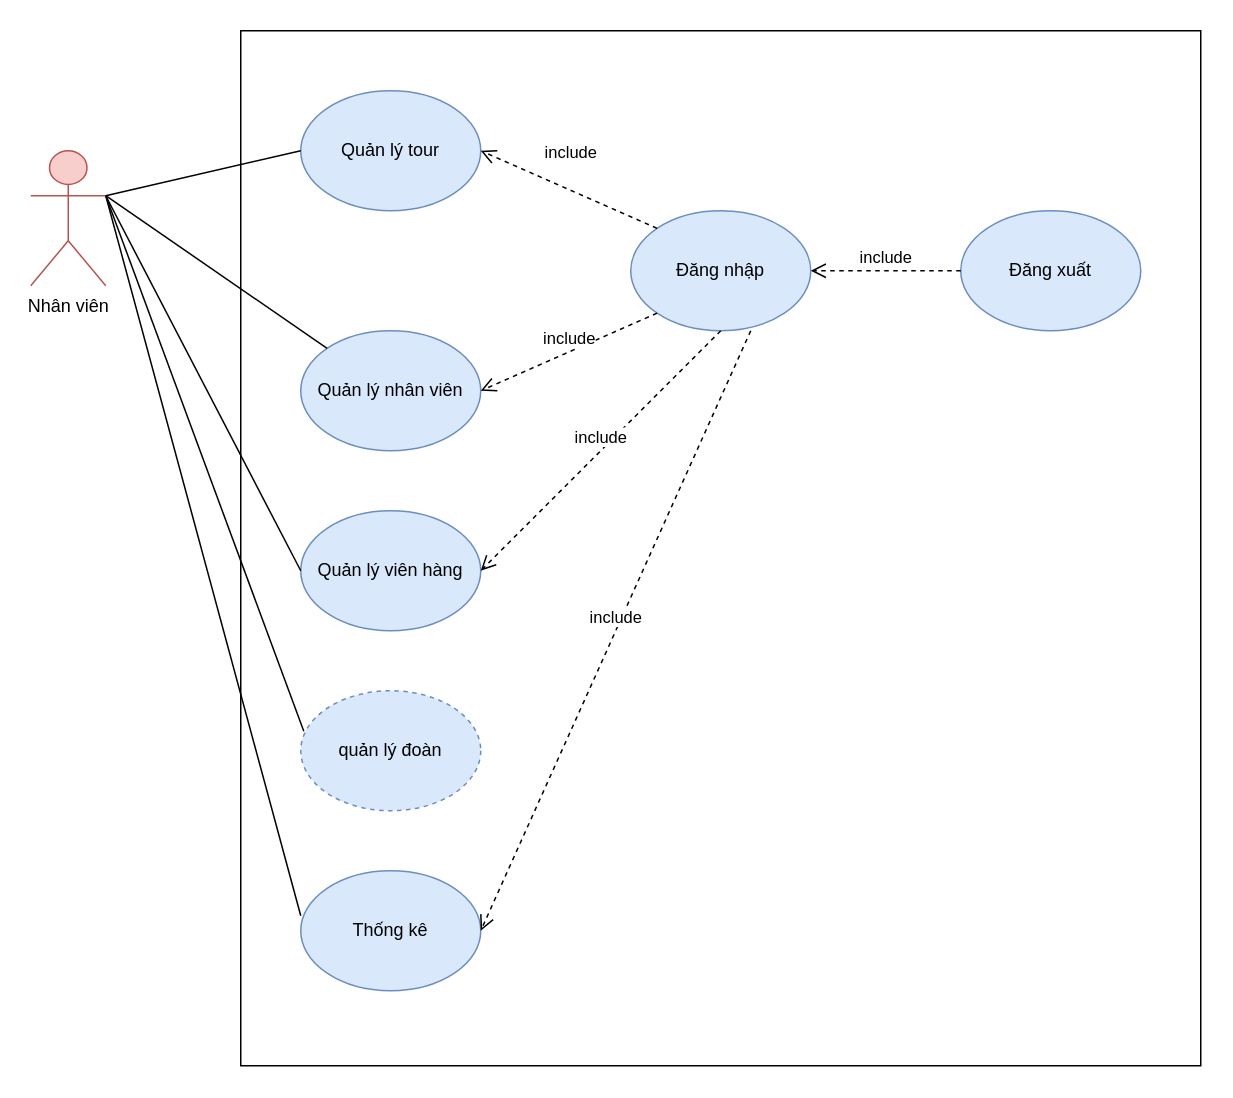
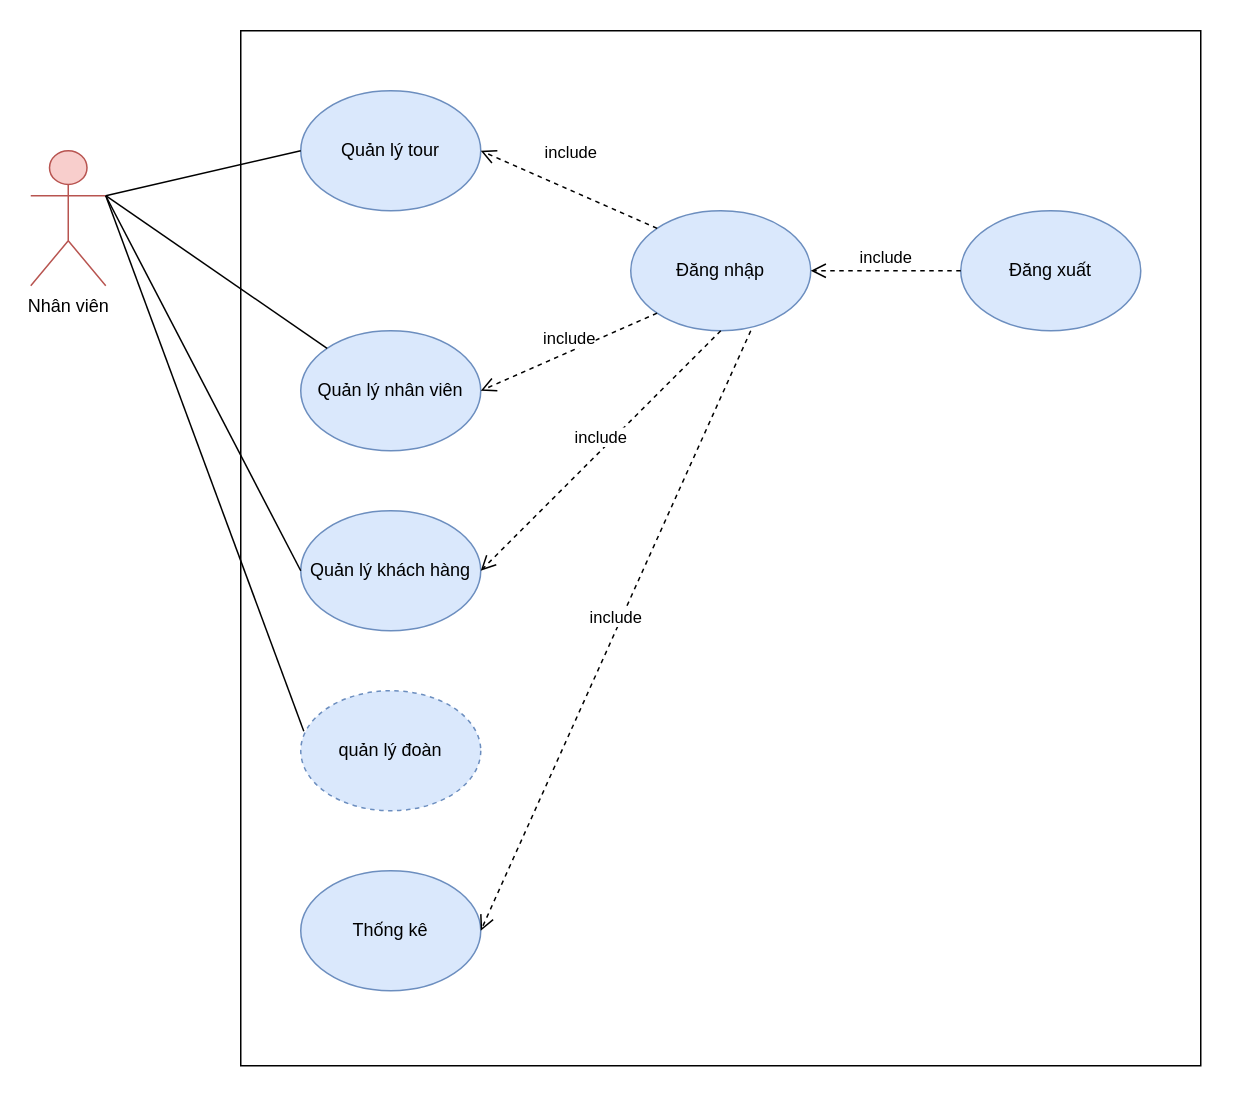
(207, 568) -> none
(391, 571) -> (391, 571)
